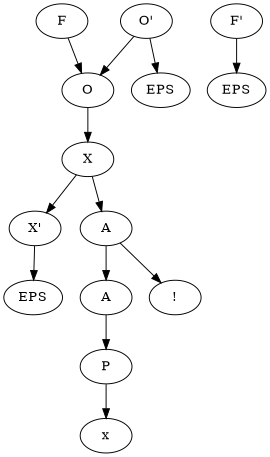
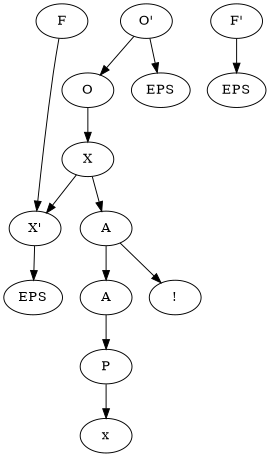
(73, 51) -> (47, 120)
